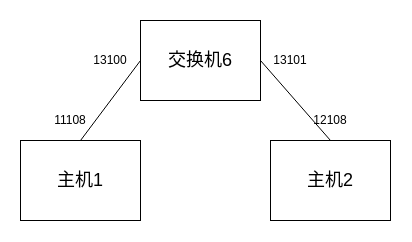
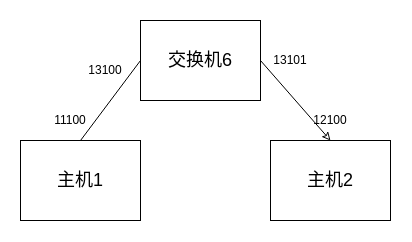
(111, 61) -> (106, 71)
(71, 121) -> (71, 121)
(331, 121) -> (331, 121)
(327, 137) -> (325, 134)
